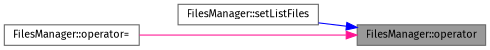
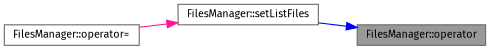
(243, 35) -> (153, 26)
